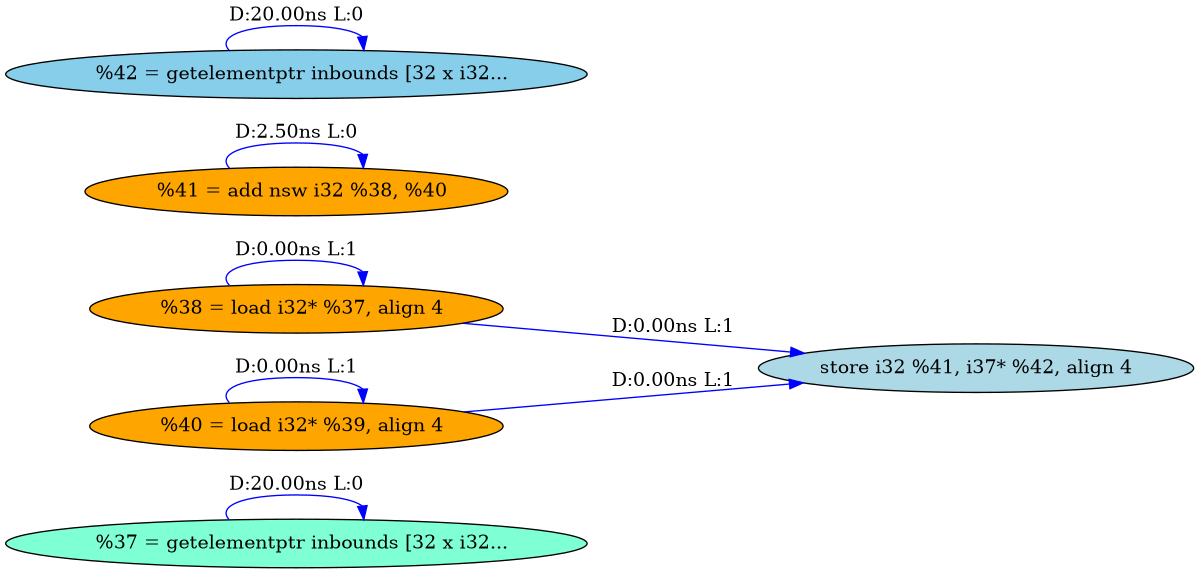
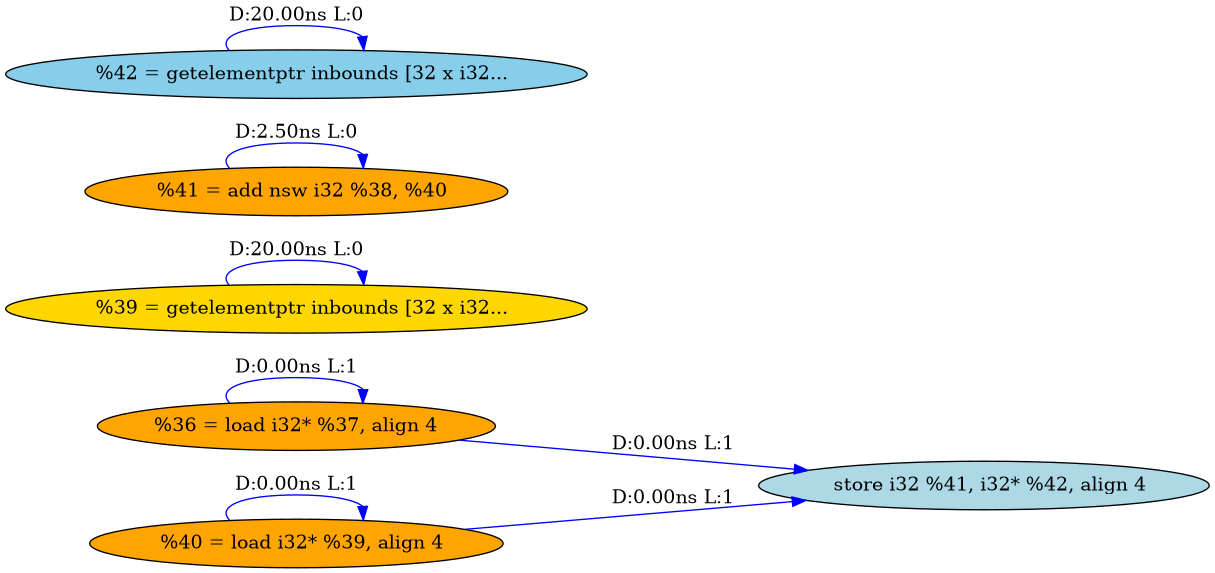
(296, 309) -> (296, 426)
none -> (296, 309)
(976, 368) -> (984, 485)
(296, 543) -> none
